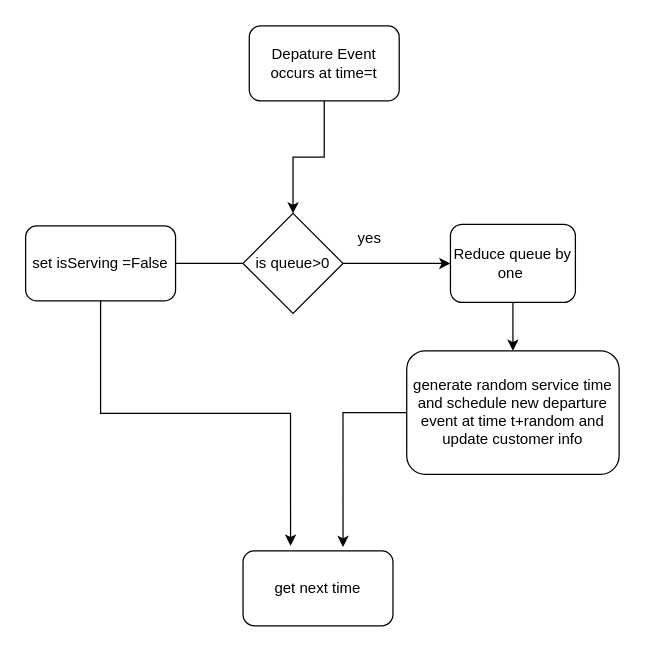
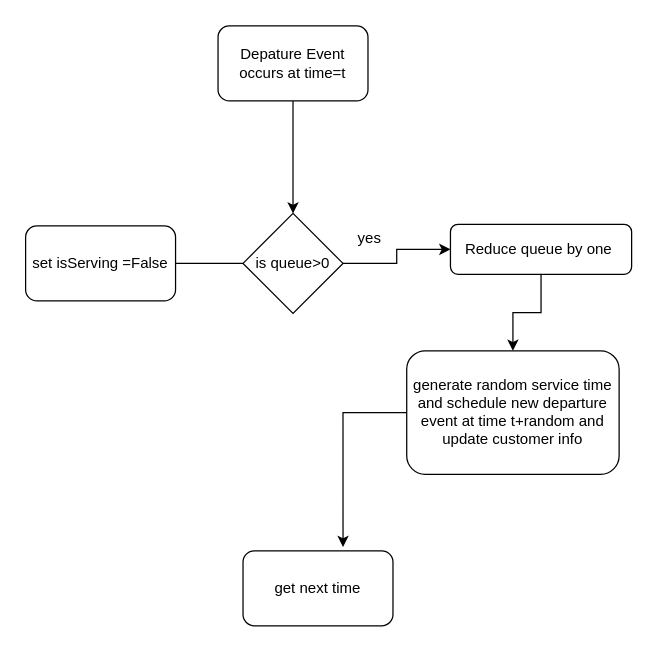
(324, 63) -> (293, 63)
(513, 263) -> (541, 249)
(202, 413) -> none
